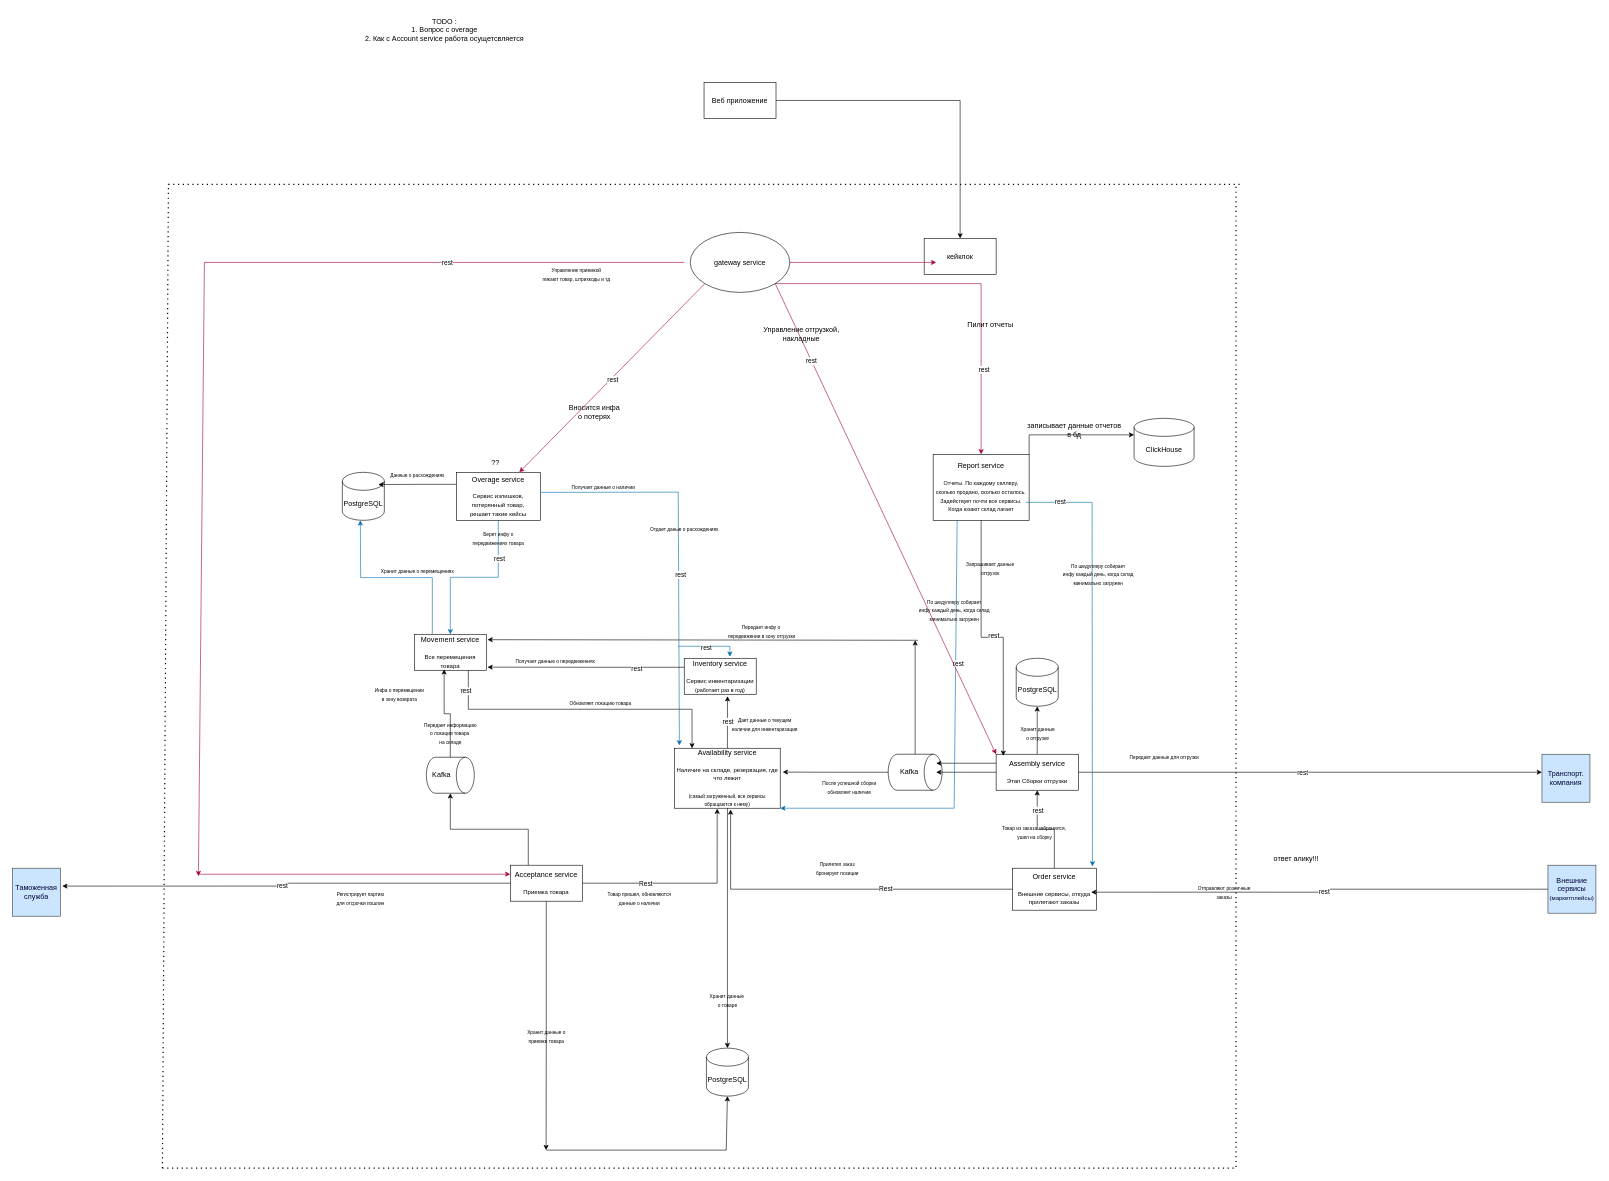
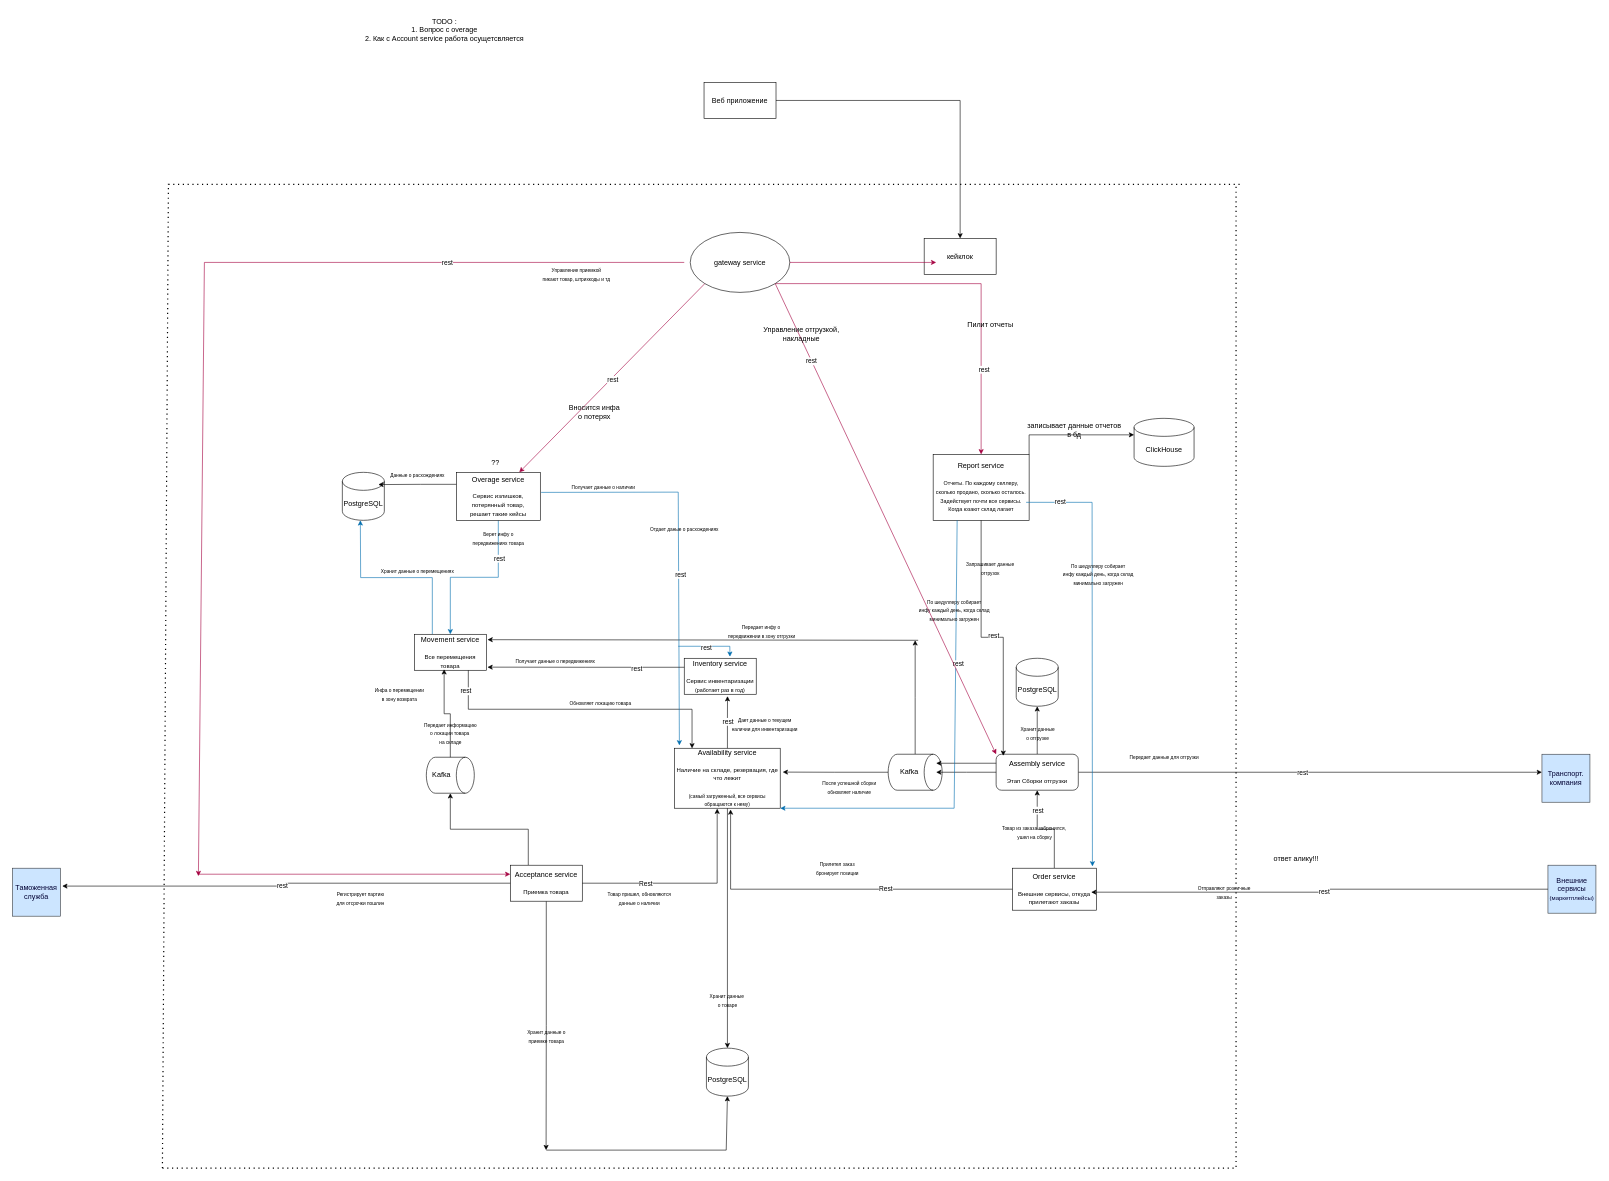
(1037, 773) -> (1037, 773)
